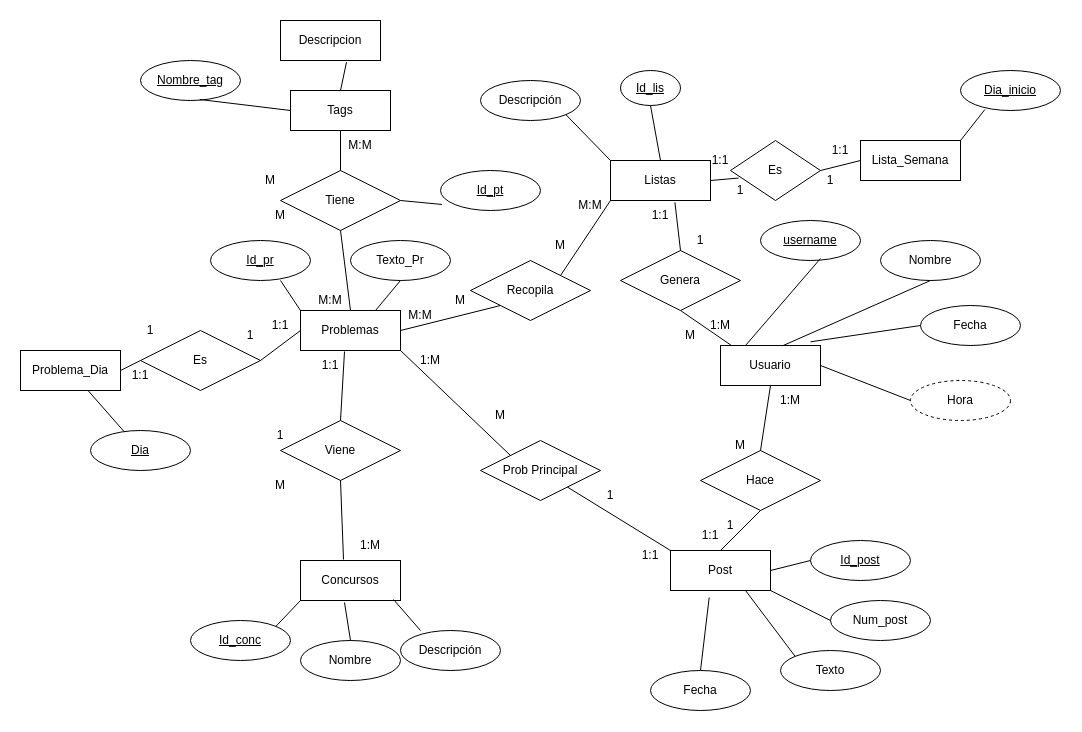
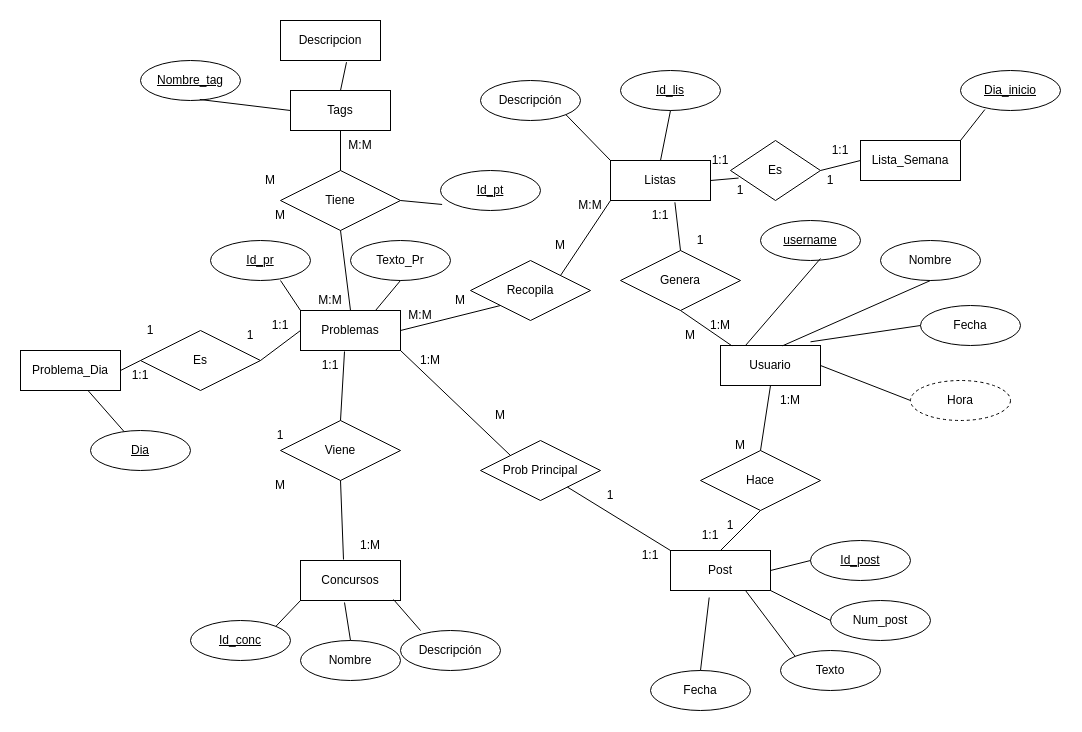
(651, 88) -> (671, 91)
